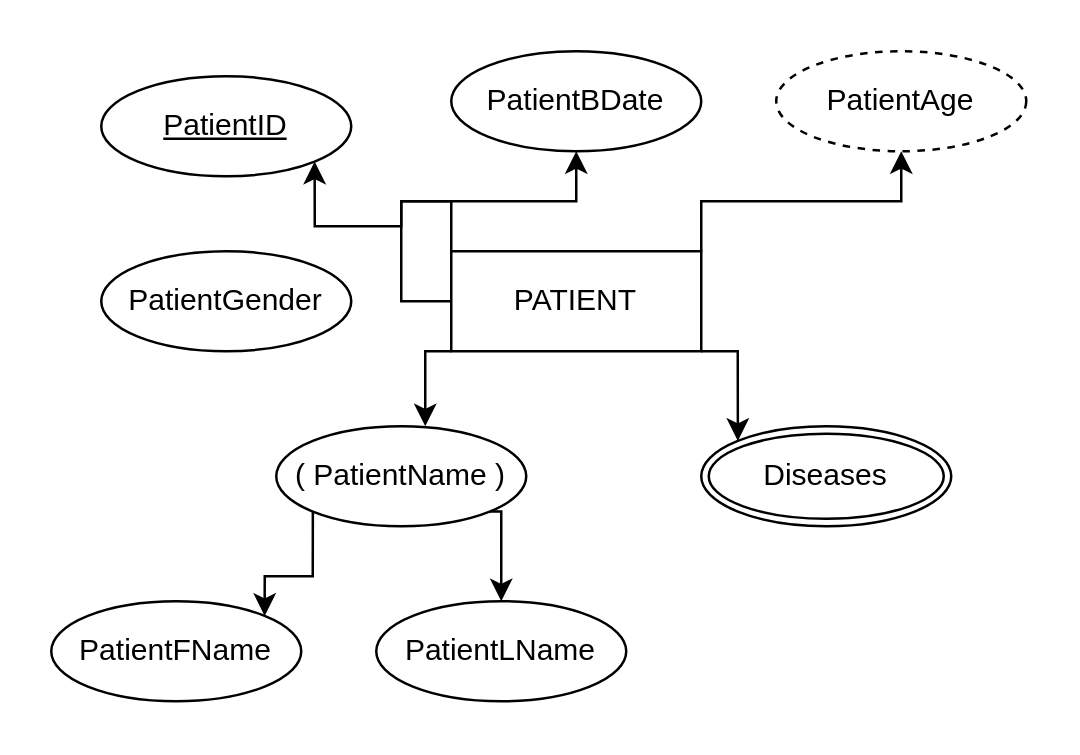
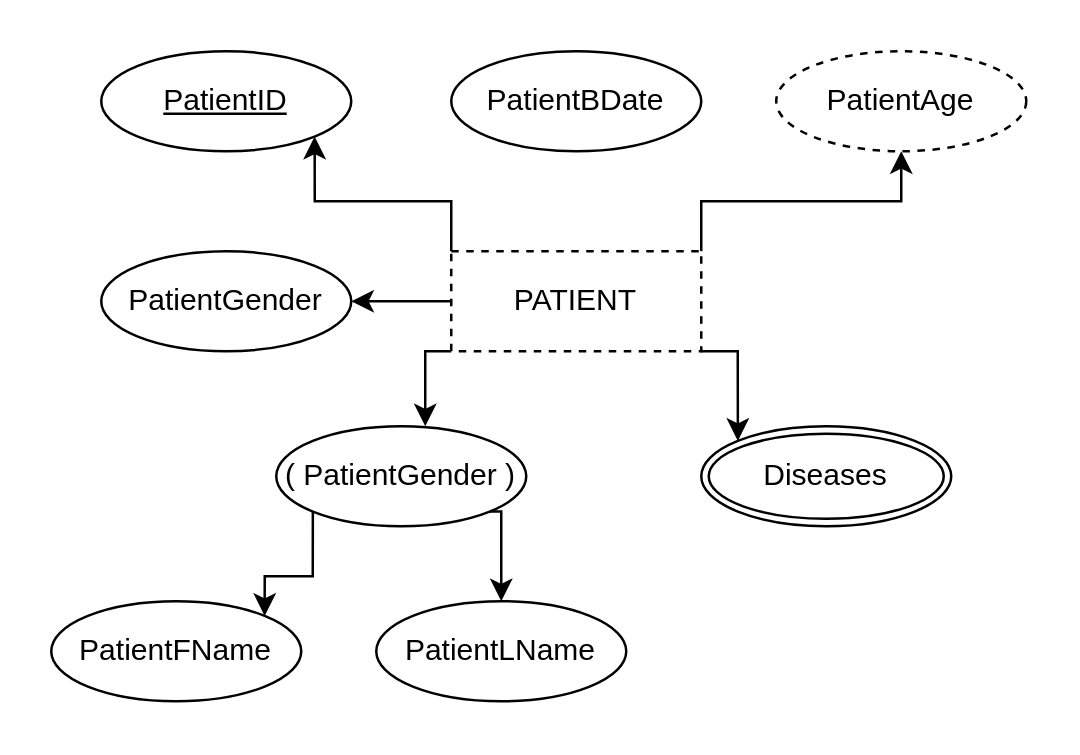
(226, 126) -> (226, 101)
(532, 201) -> (386, 301)
(576, 301) -> (576, 301)
(401, 476) -> (401, 476)
